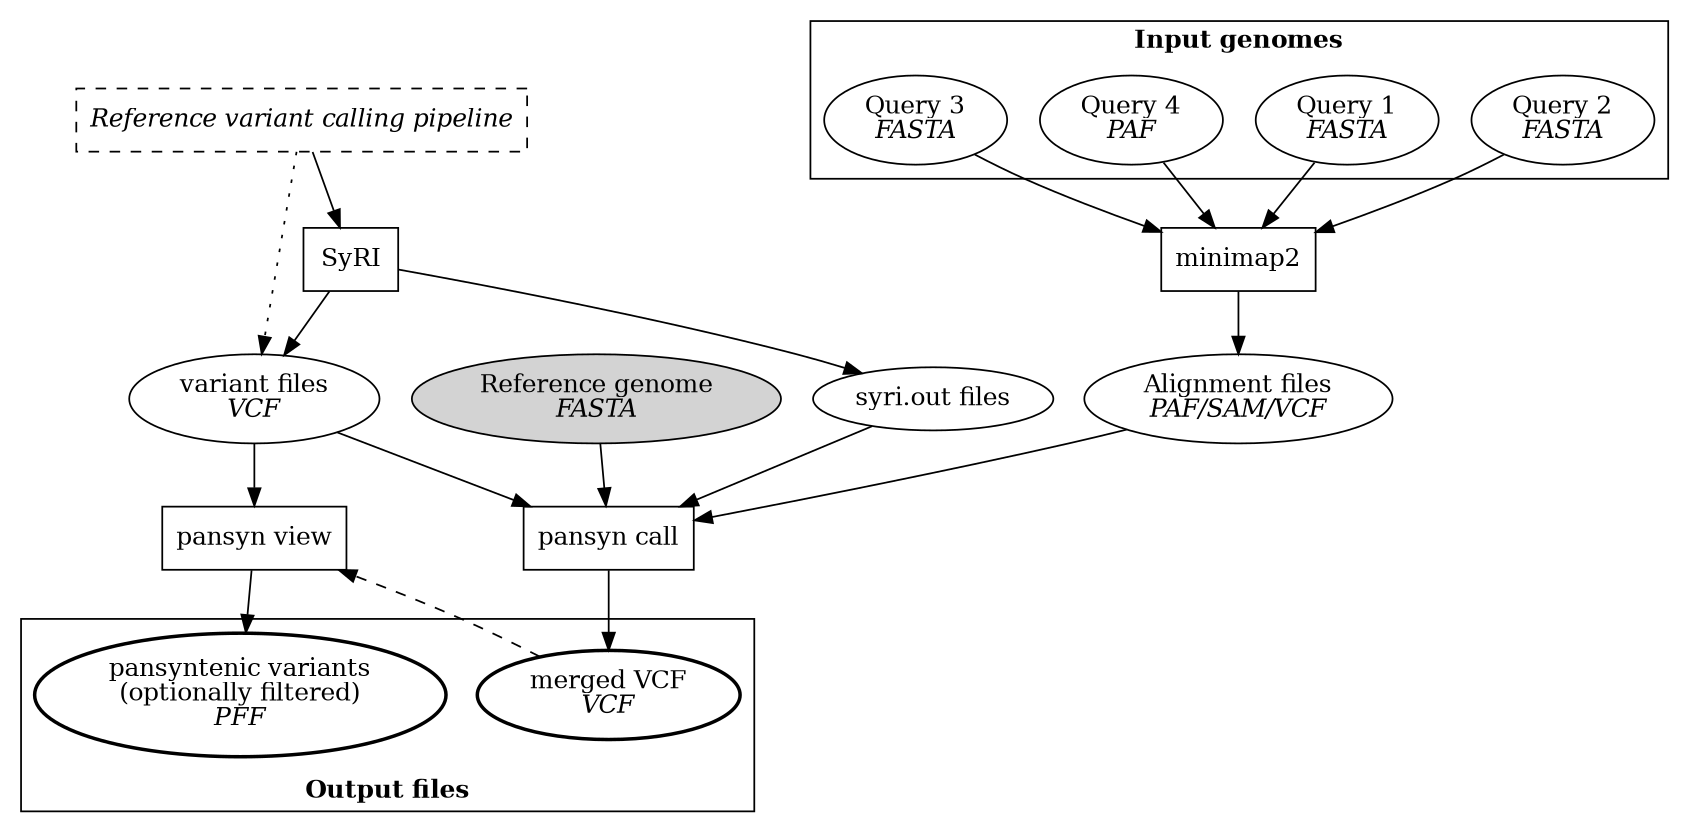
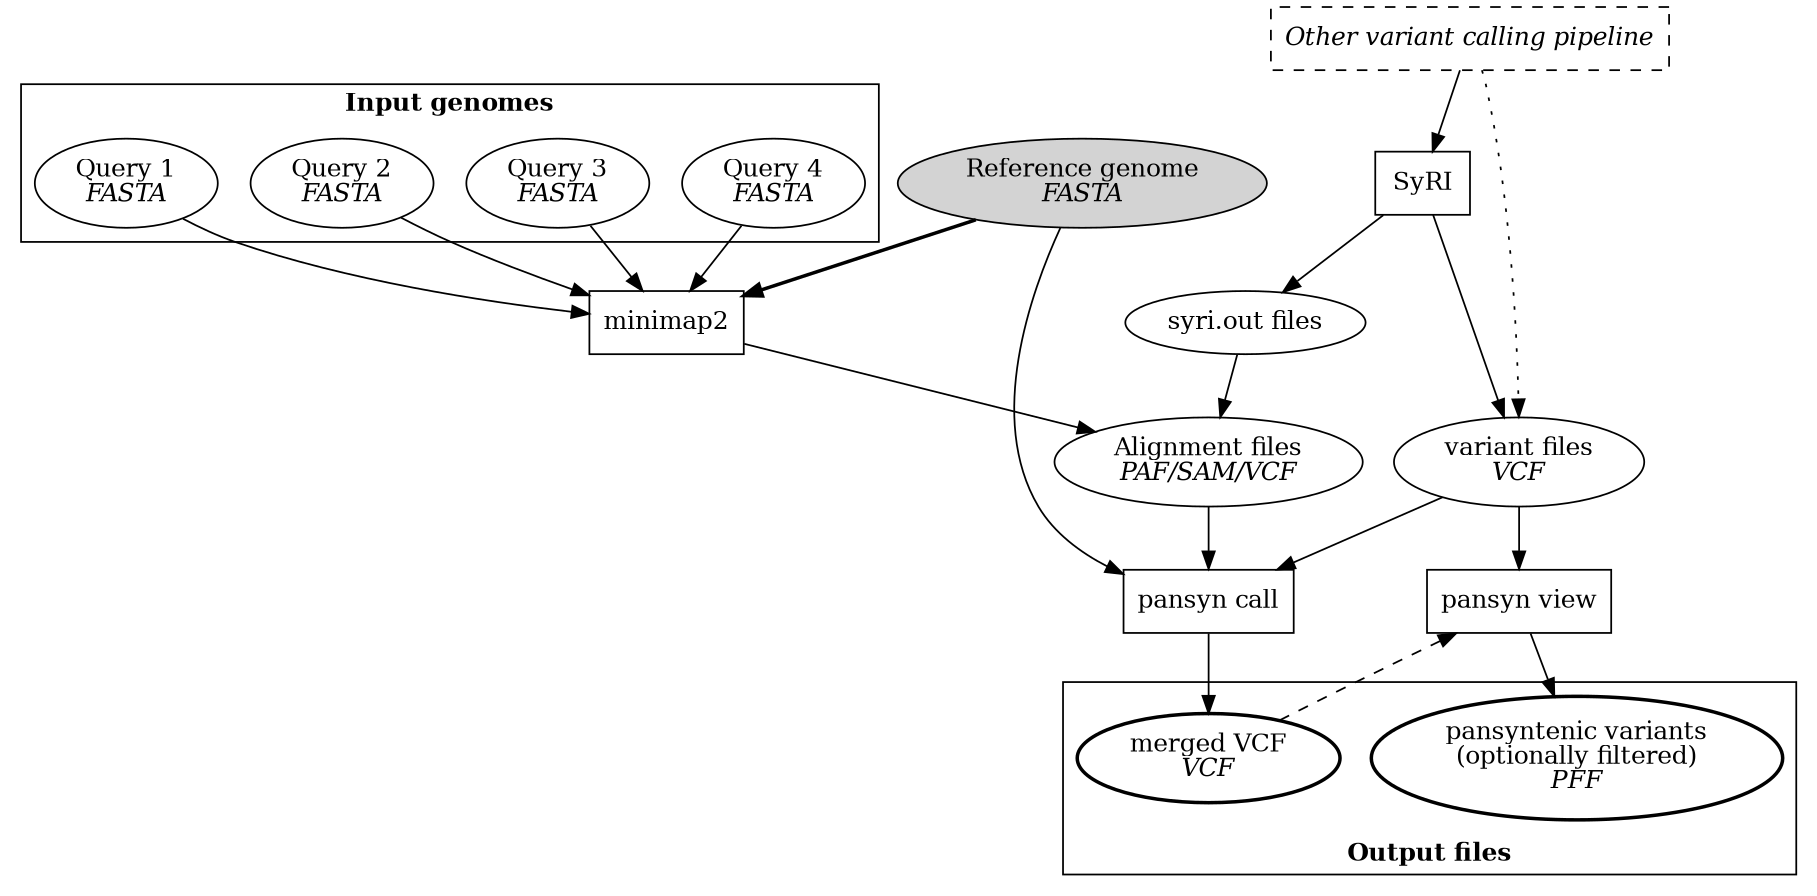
(302, 120) -> (1470, 39)
(1131, 131) -> (774, 194)
none -> (869, 255)
(785, 463) -> (1231, 377)
